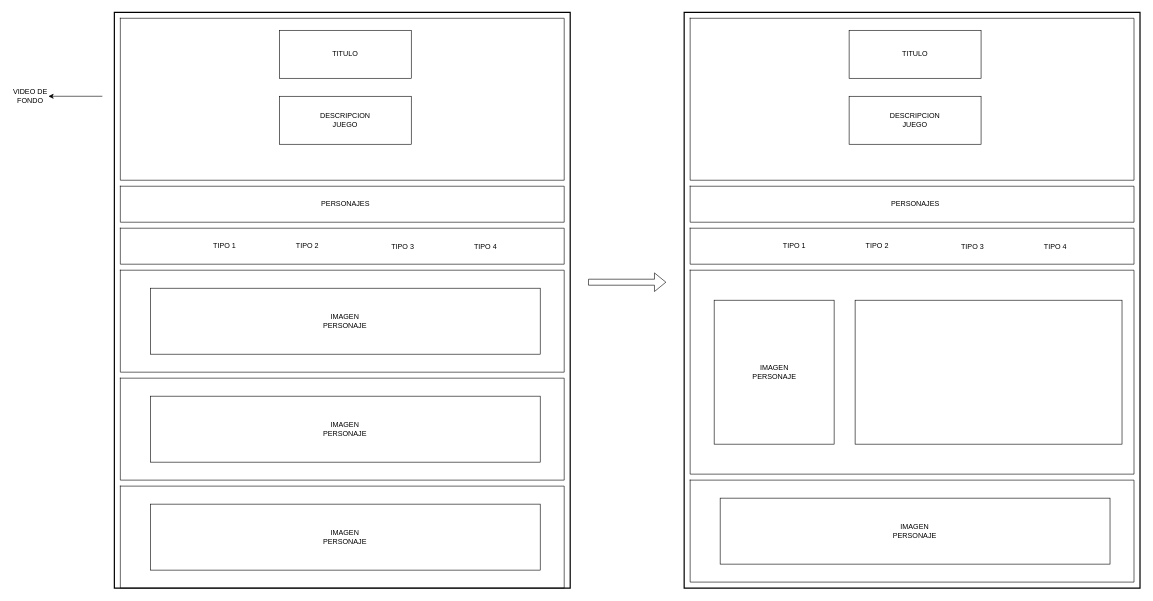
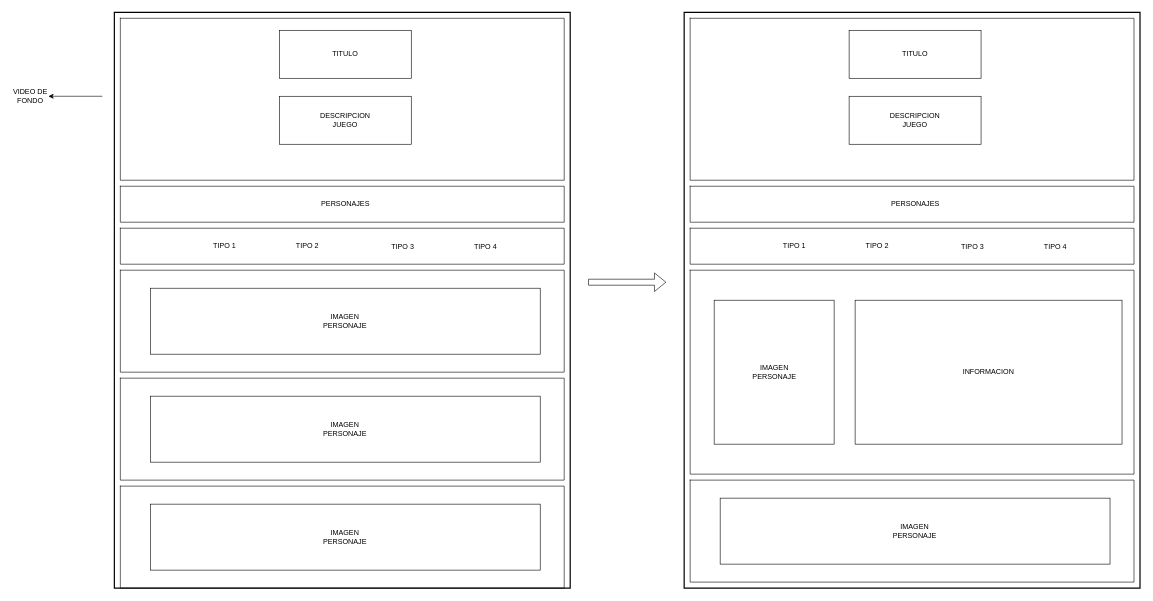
none -> (989, 372)
